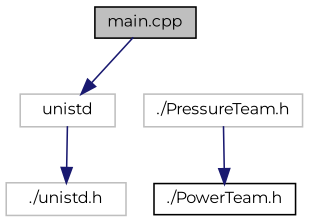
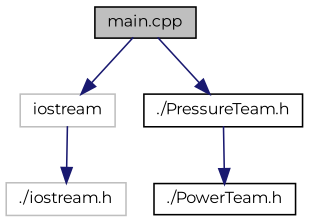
none -> (178, 60)
(68, 110) -> (68, 110)
(223, 110) -> (223, 110)
(66, 199) -> (66, 199)
